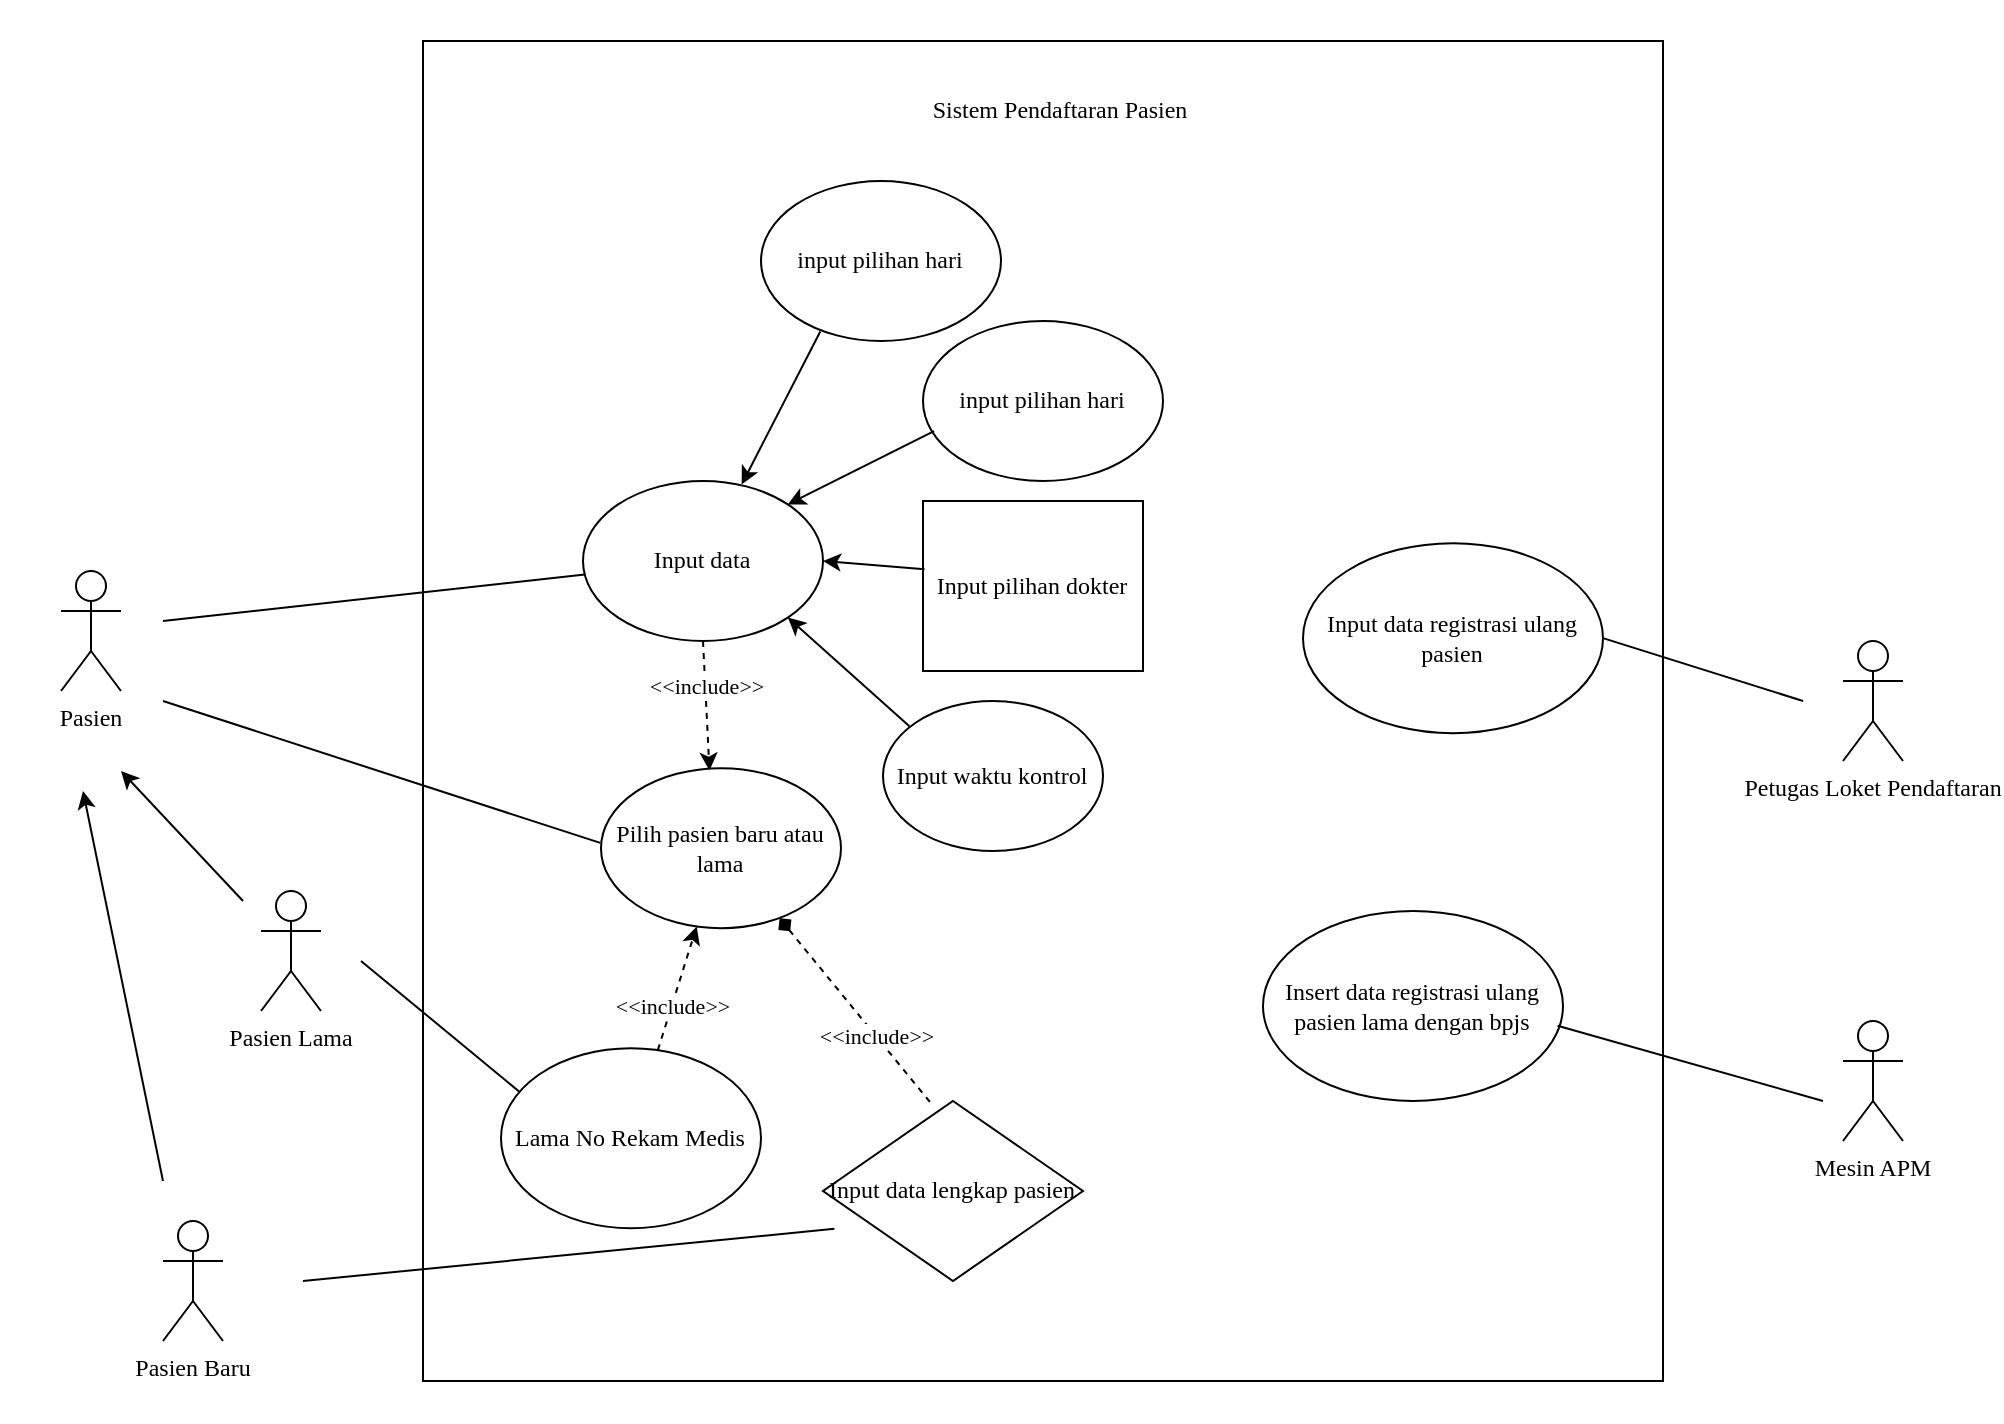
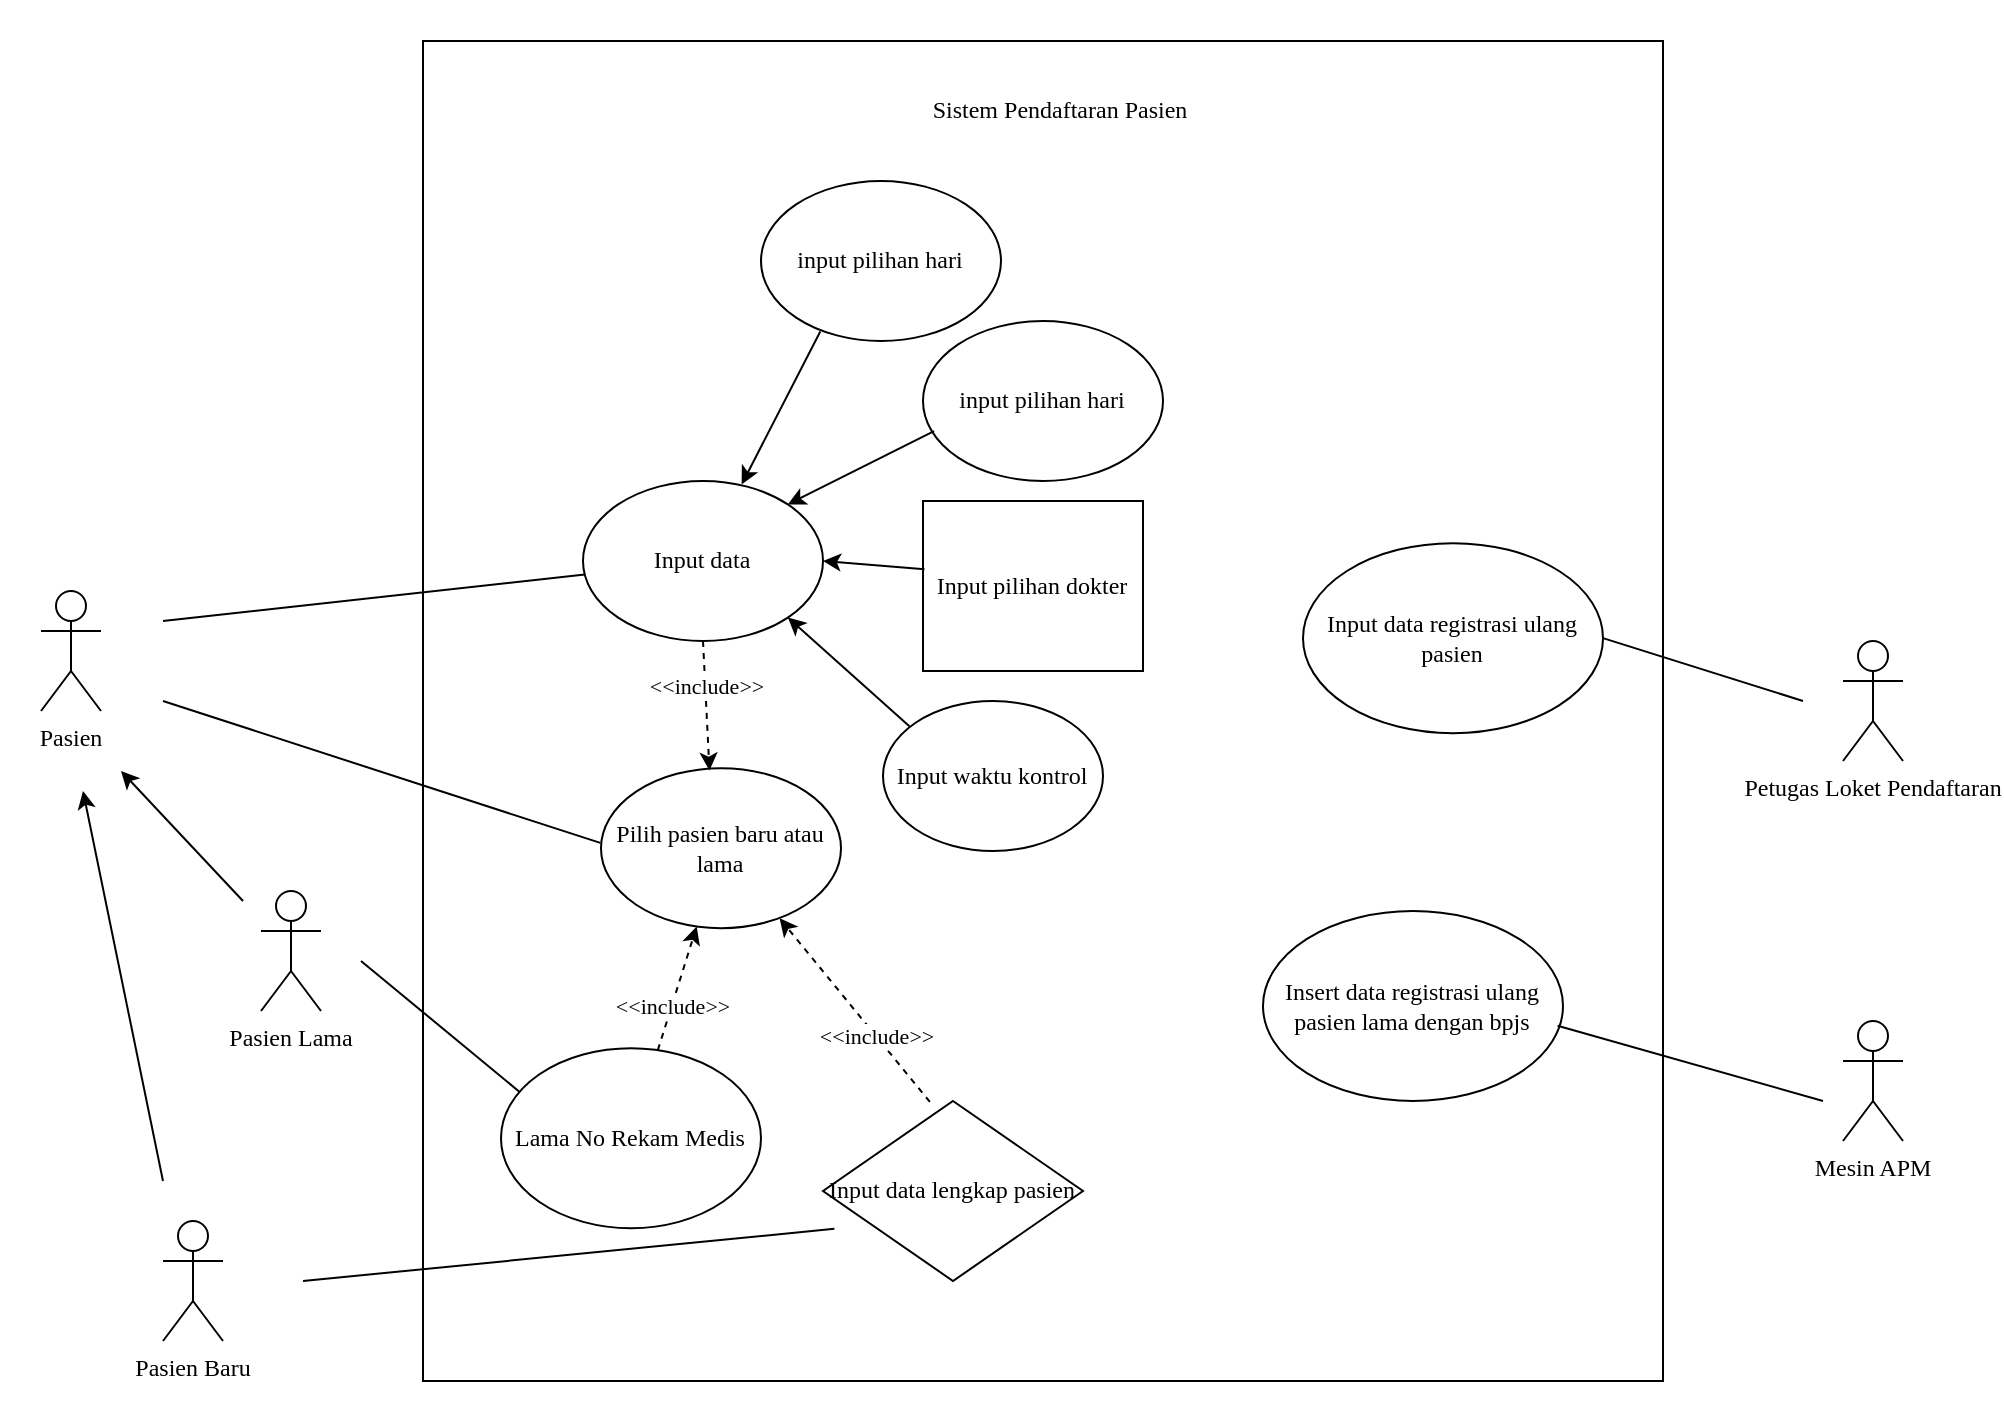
(91, 631) -> (71, 651)
(790, 931) -> (789, 930)
